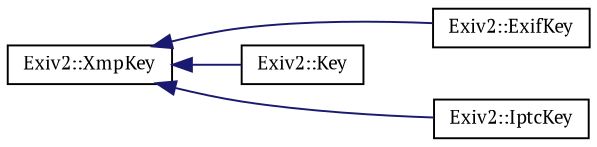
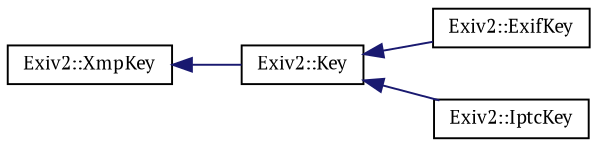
(302, 23) -> (408, 46)
(304, 109) -> (411, 93)
